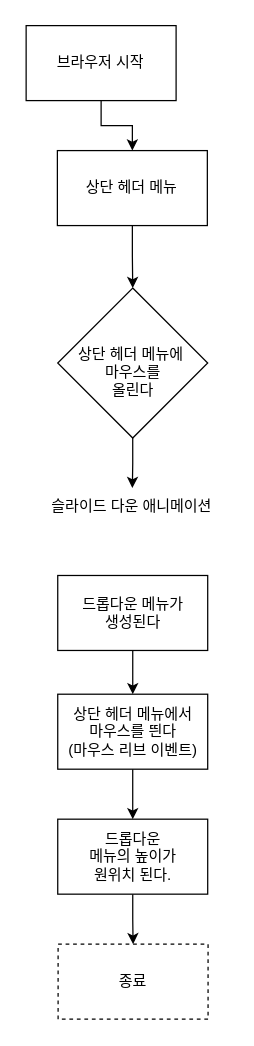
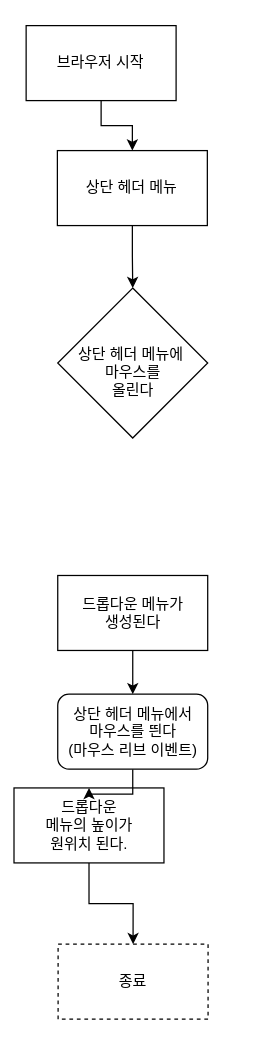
(133, 459) -> none
(132, 507) -> none
(133, 732) -> (133, 732)
(133, 857) -> (89, 826)
